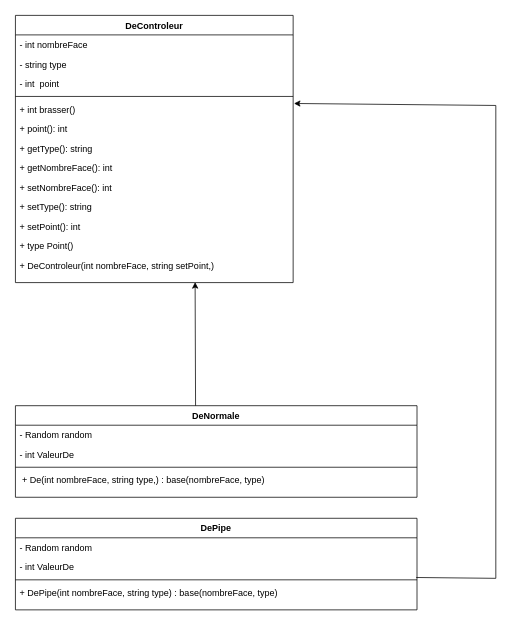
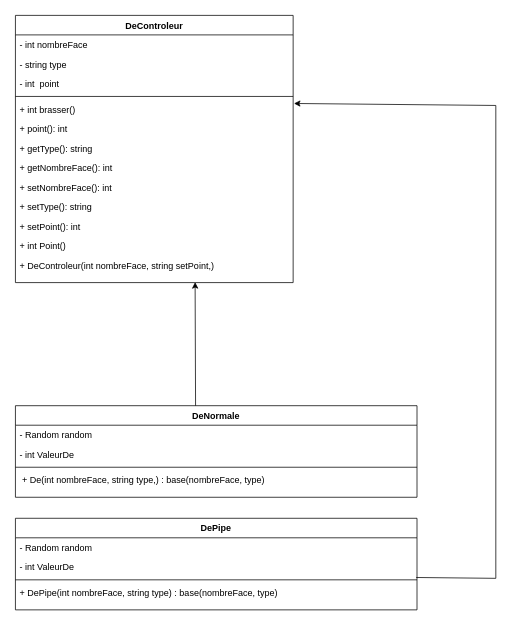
(51, 246) -> (48, 246)
